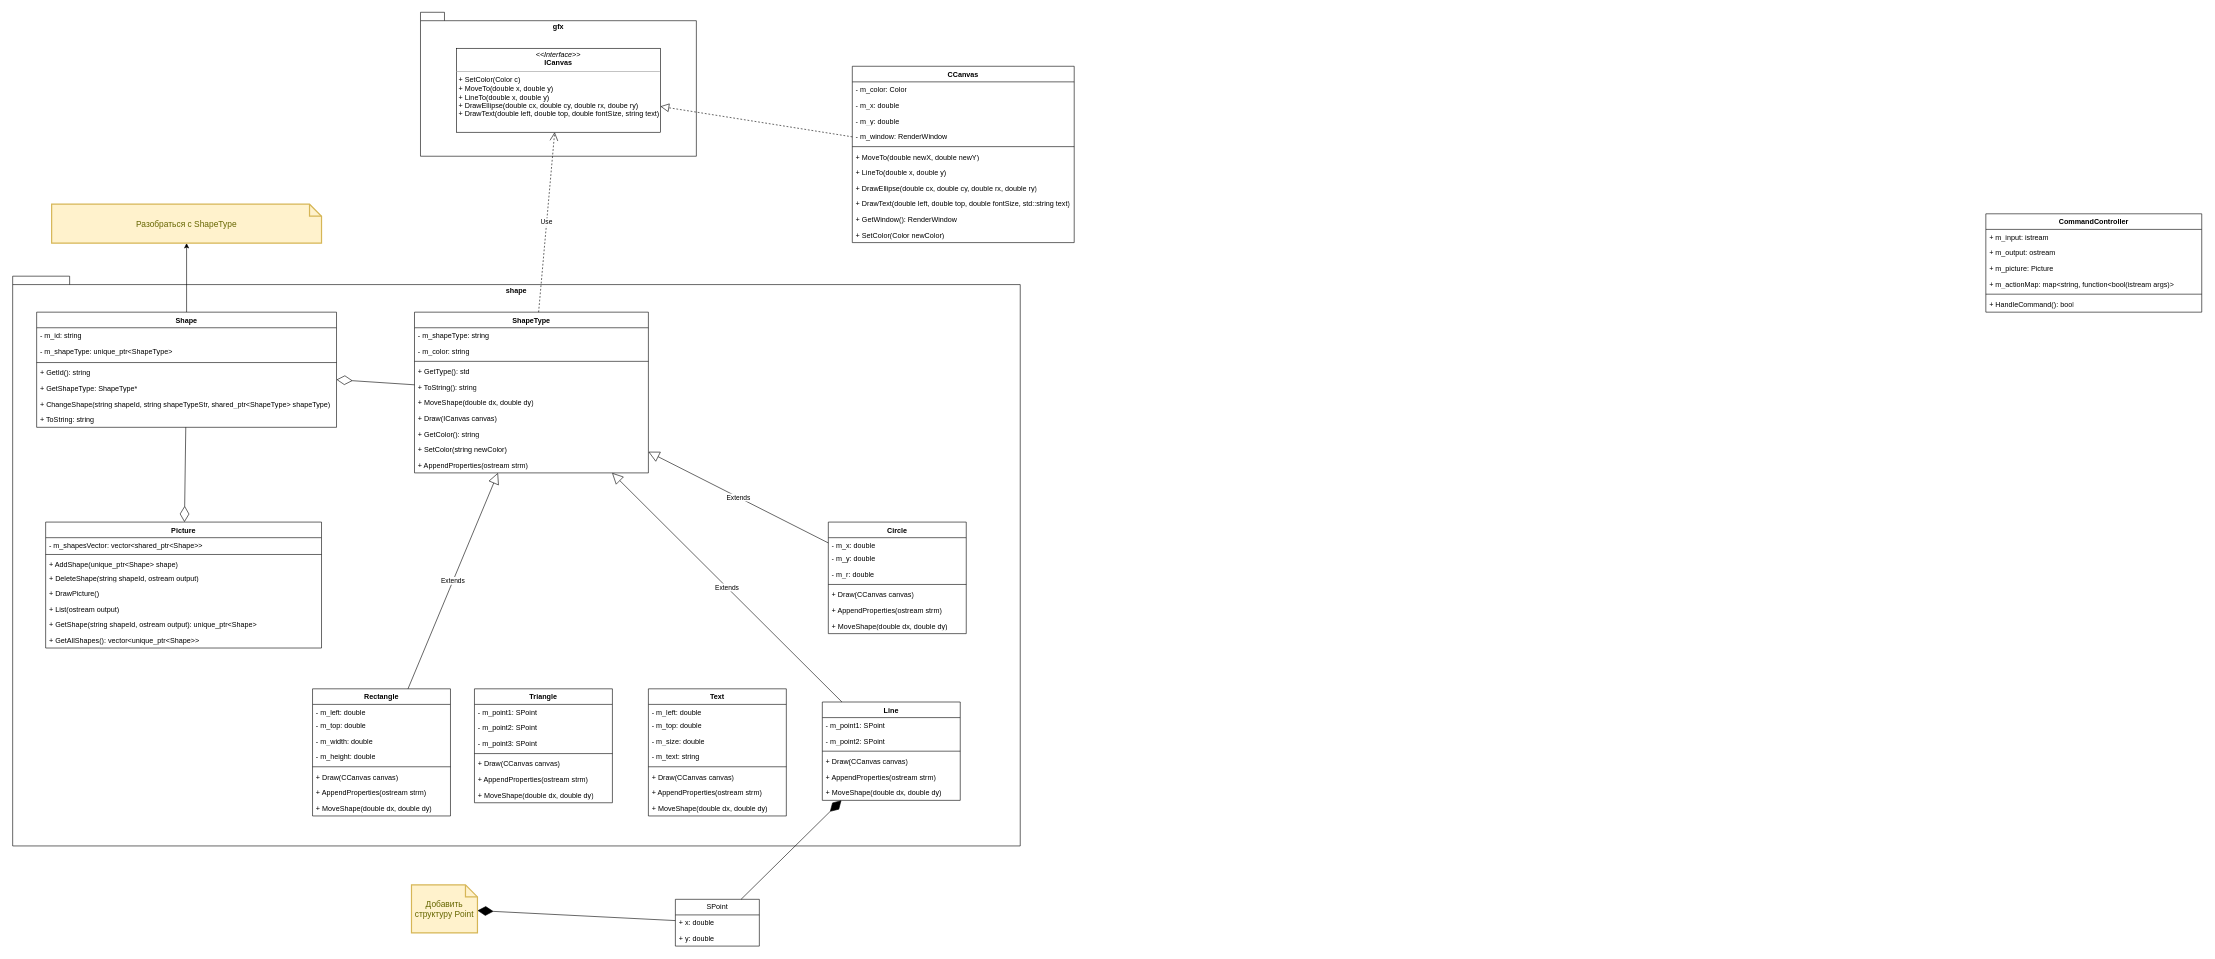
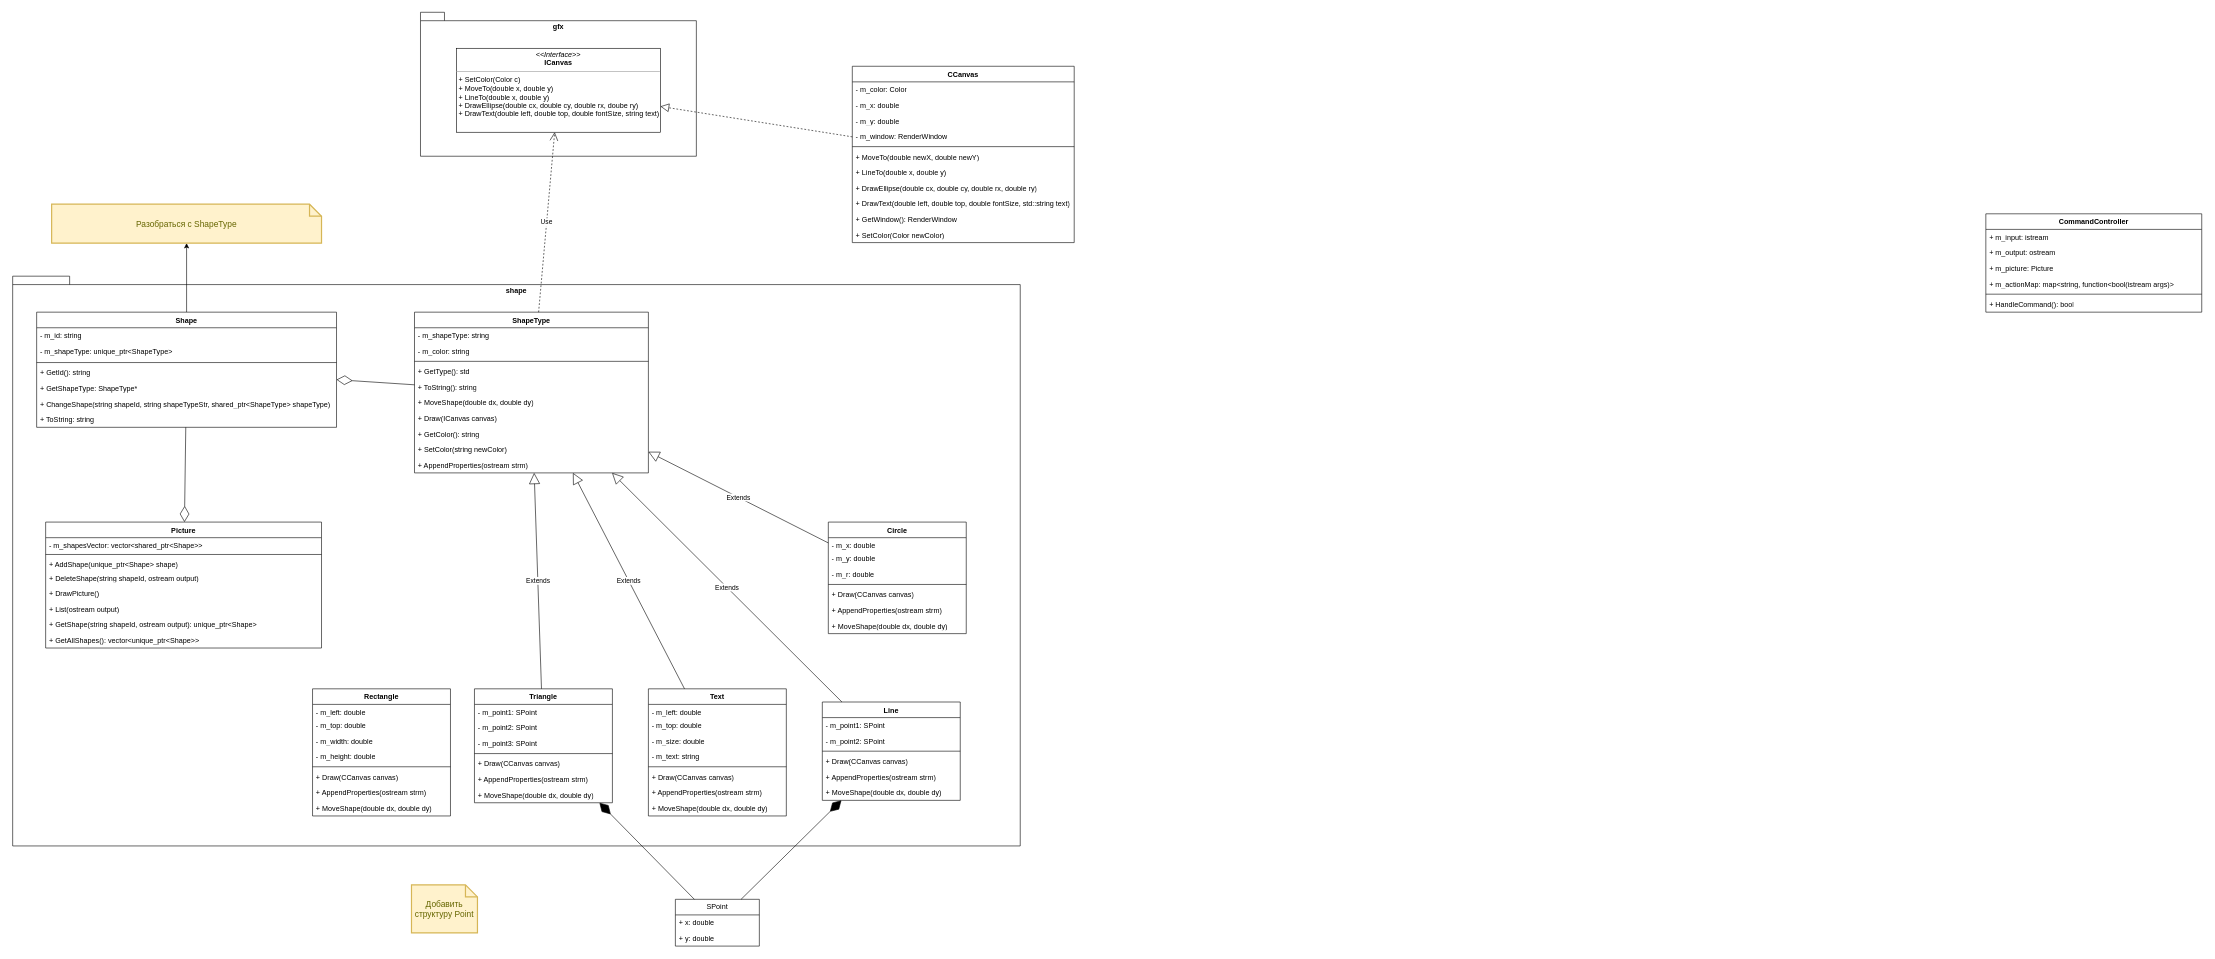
none -> (631, 586)
(451, 587) -> none
none -> (538, 588)
(634, 919) -> (638, 842)
